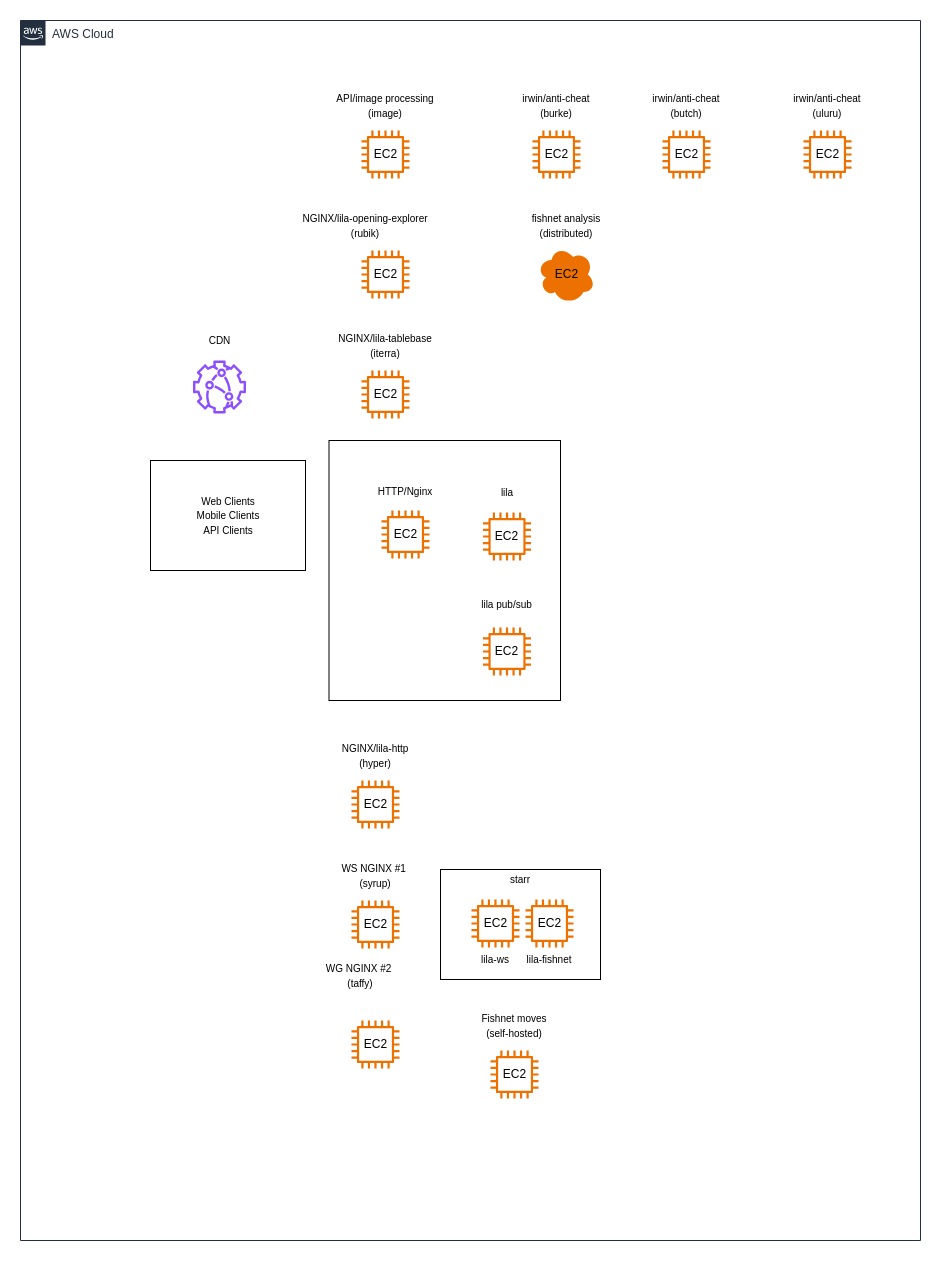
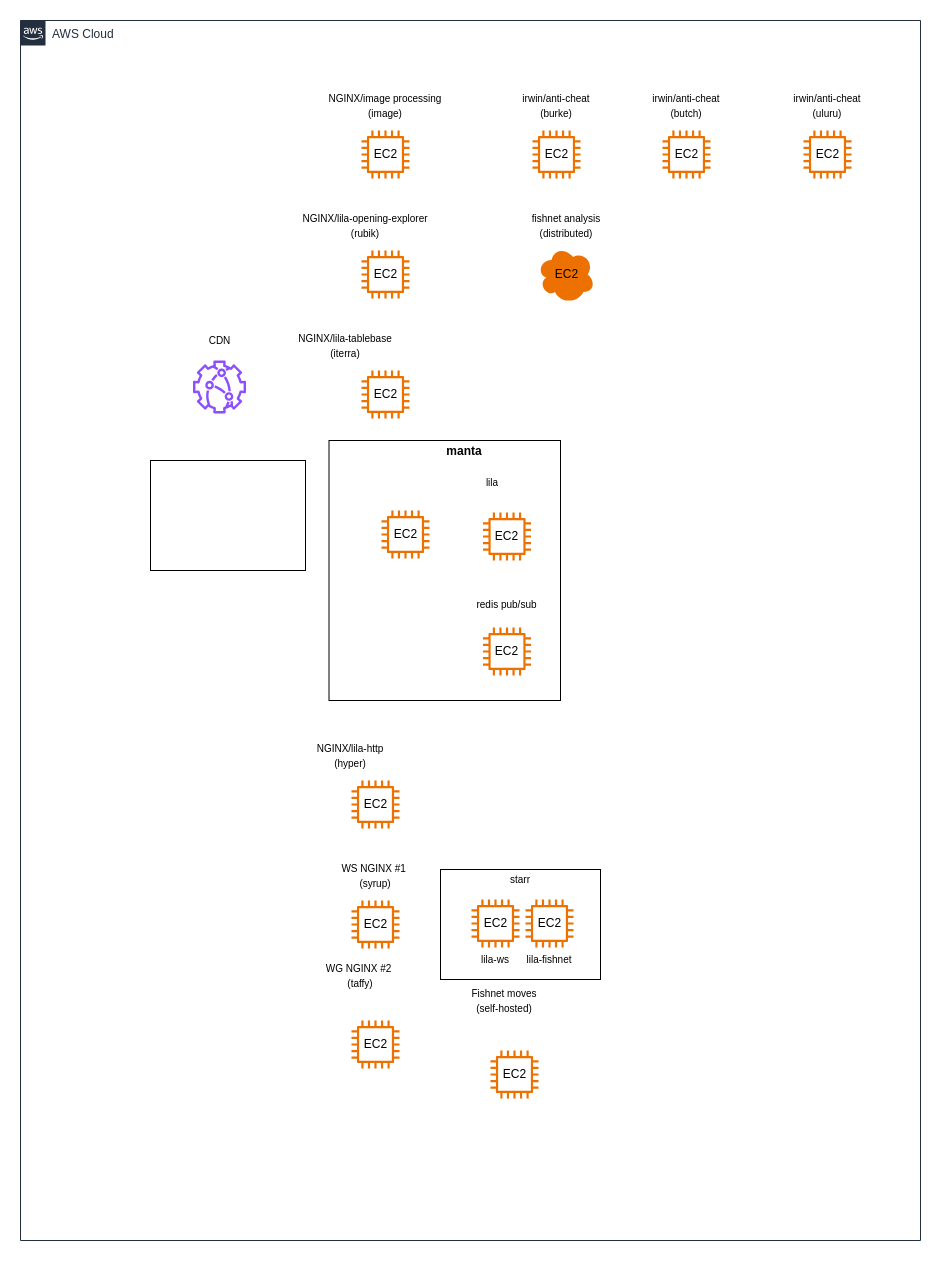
(386, 106) -> (386, 106)
(386, 346) -> (346, 346)
none -> (465, 451)
(406, 492) -> none
(507, 492) -> (492, 482)
(228, 516) -> none
(507, 605) -> (507, 605)
(376, 756) -> (351, 756)
(515, 1026) -> (505, 1001)
